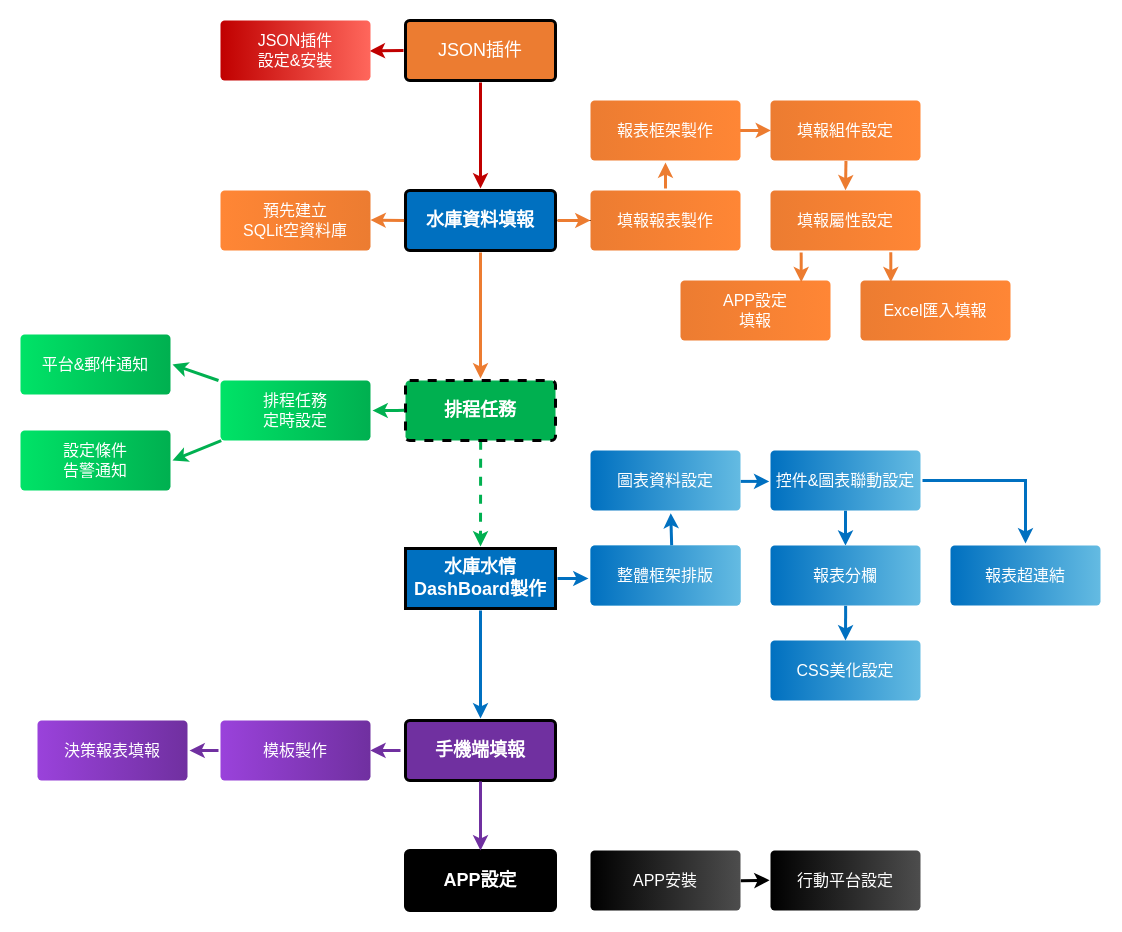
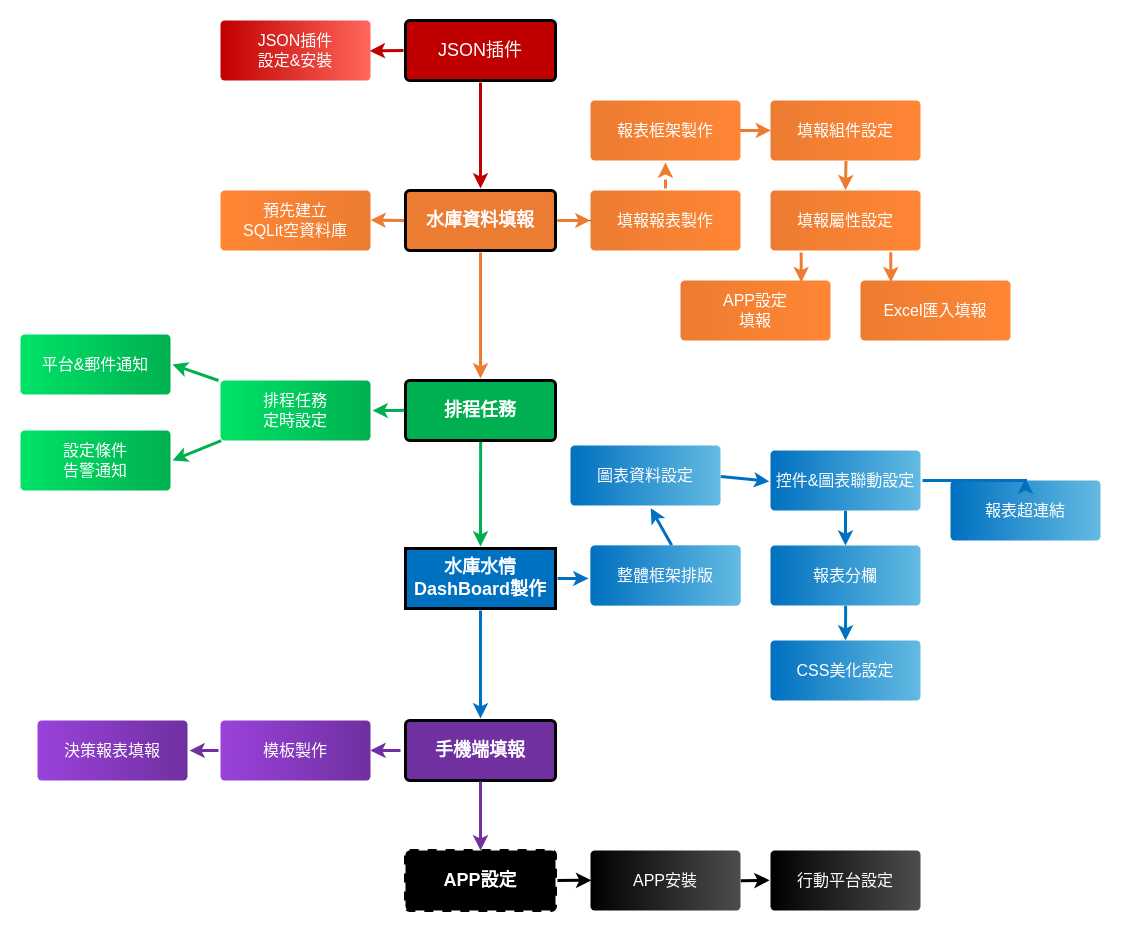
(481, 51) -> (481, 51)
(666, 177) -> (666, 177)
(481, 221) -> (481, 221)
(481, 411) -> (481, 411)
(666, 481) -> (646, 476)
(481, 490) -> (481, 490)
(1026, 576) -> (1026, 511)
none -> (569, 880)
(481, 881) -> (481, 881)
